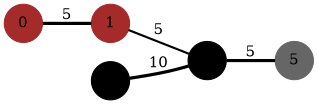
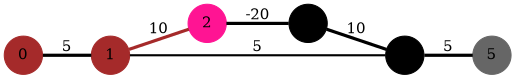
none -> (207, 23)
